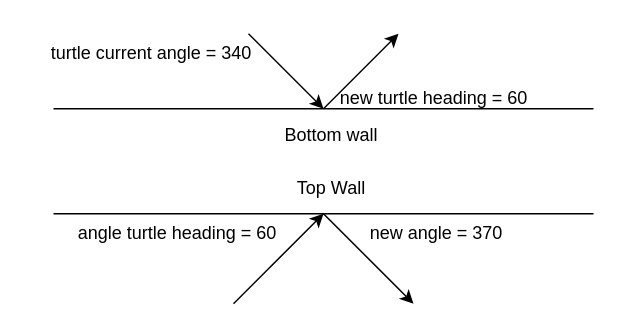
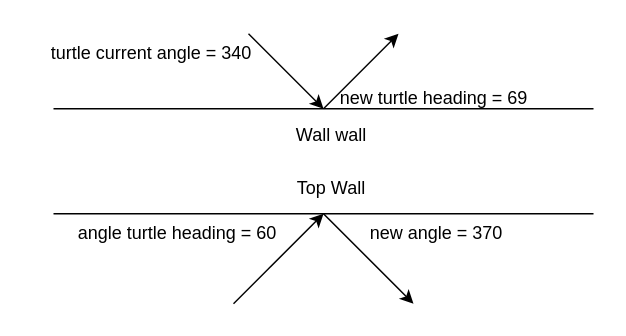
(437, 98) -> (437, 98)
(332, 136) -> (332, 136)
